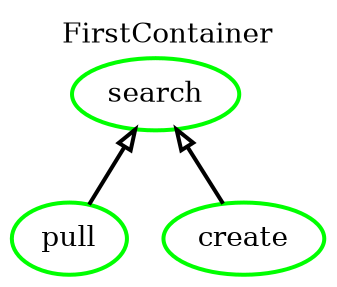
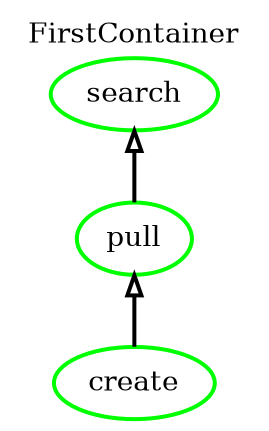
(205, 175) -> (134, 321)
